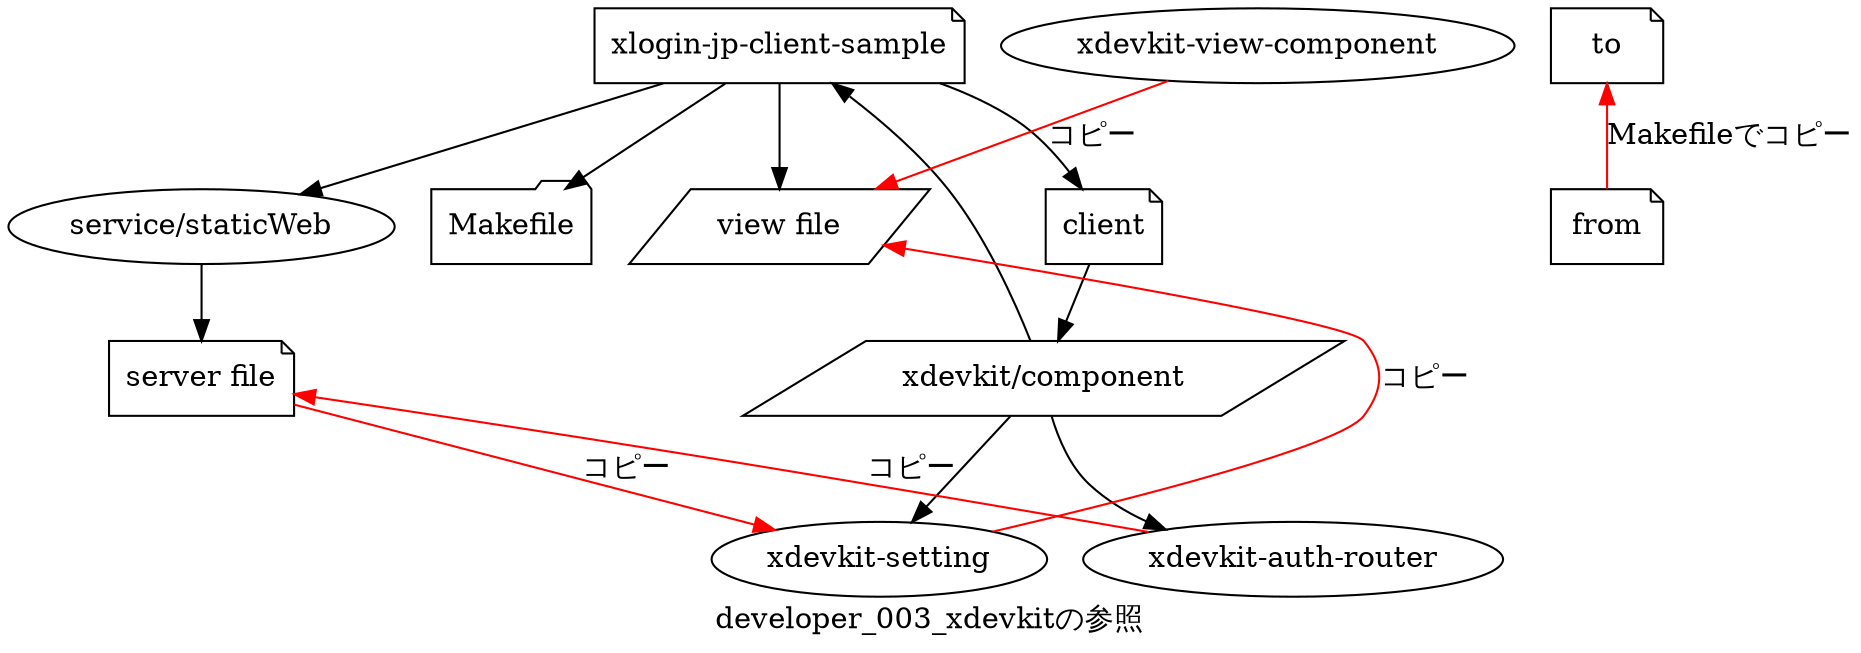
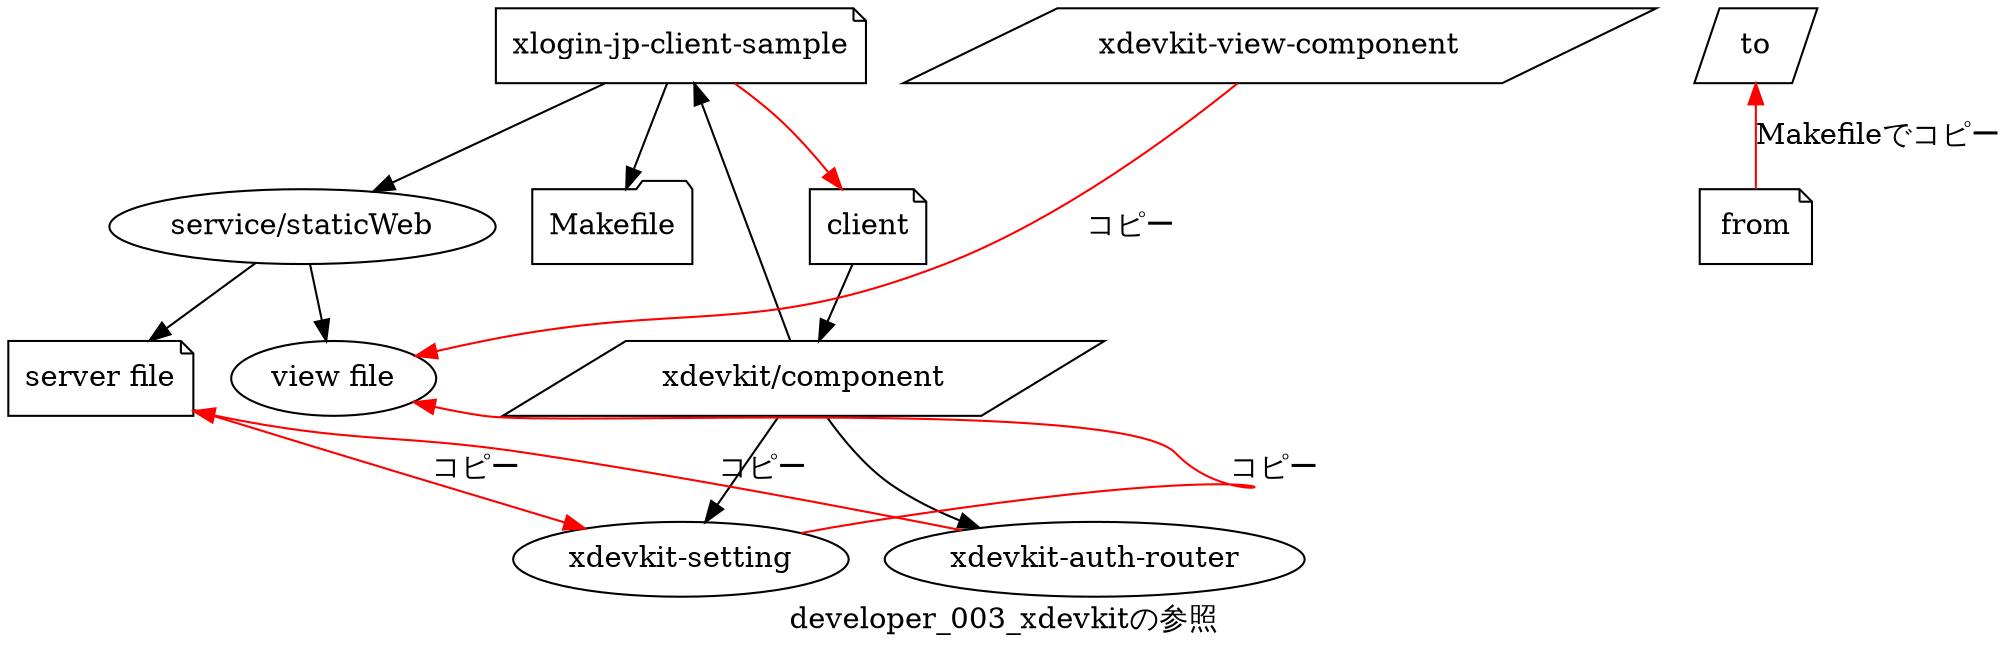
(1258, 46) -> (1280, 46)
(1607, 46) -> (1756, 46)
(1012, 118) -> (785, 124)
(780, 126) -> (316, 292)
(780, 227) -> (334, 378)
